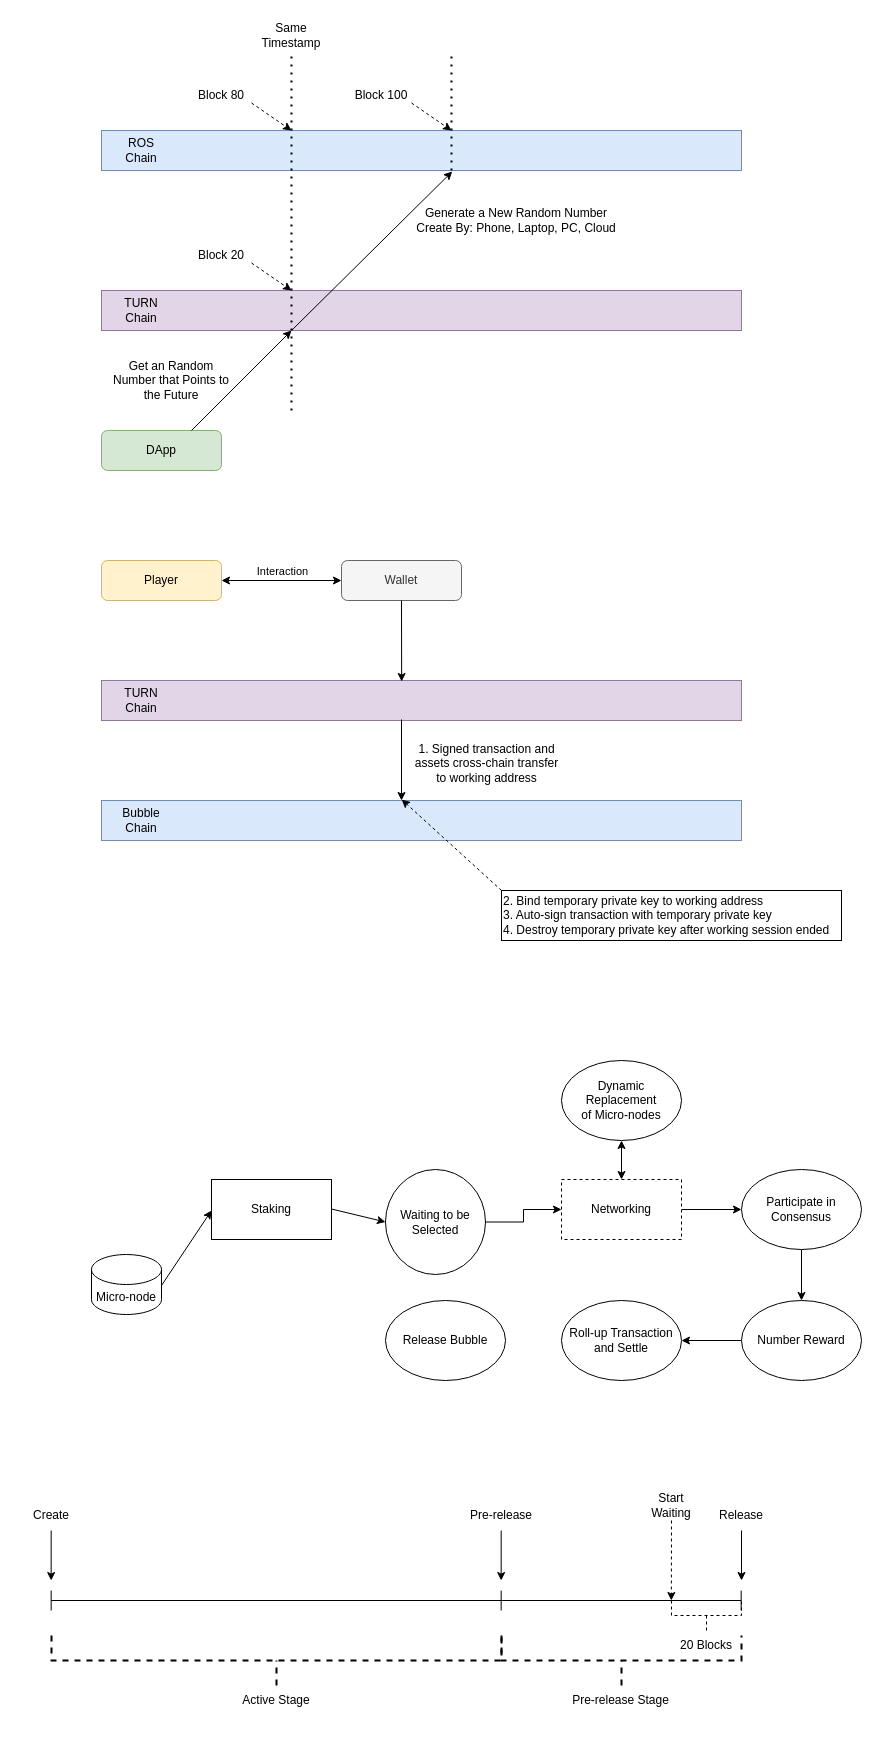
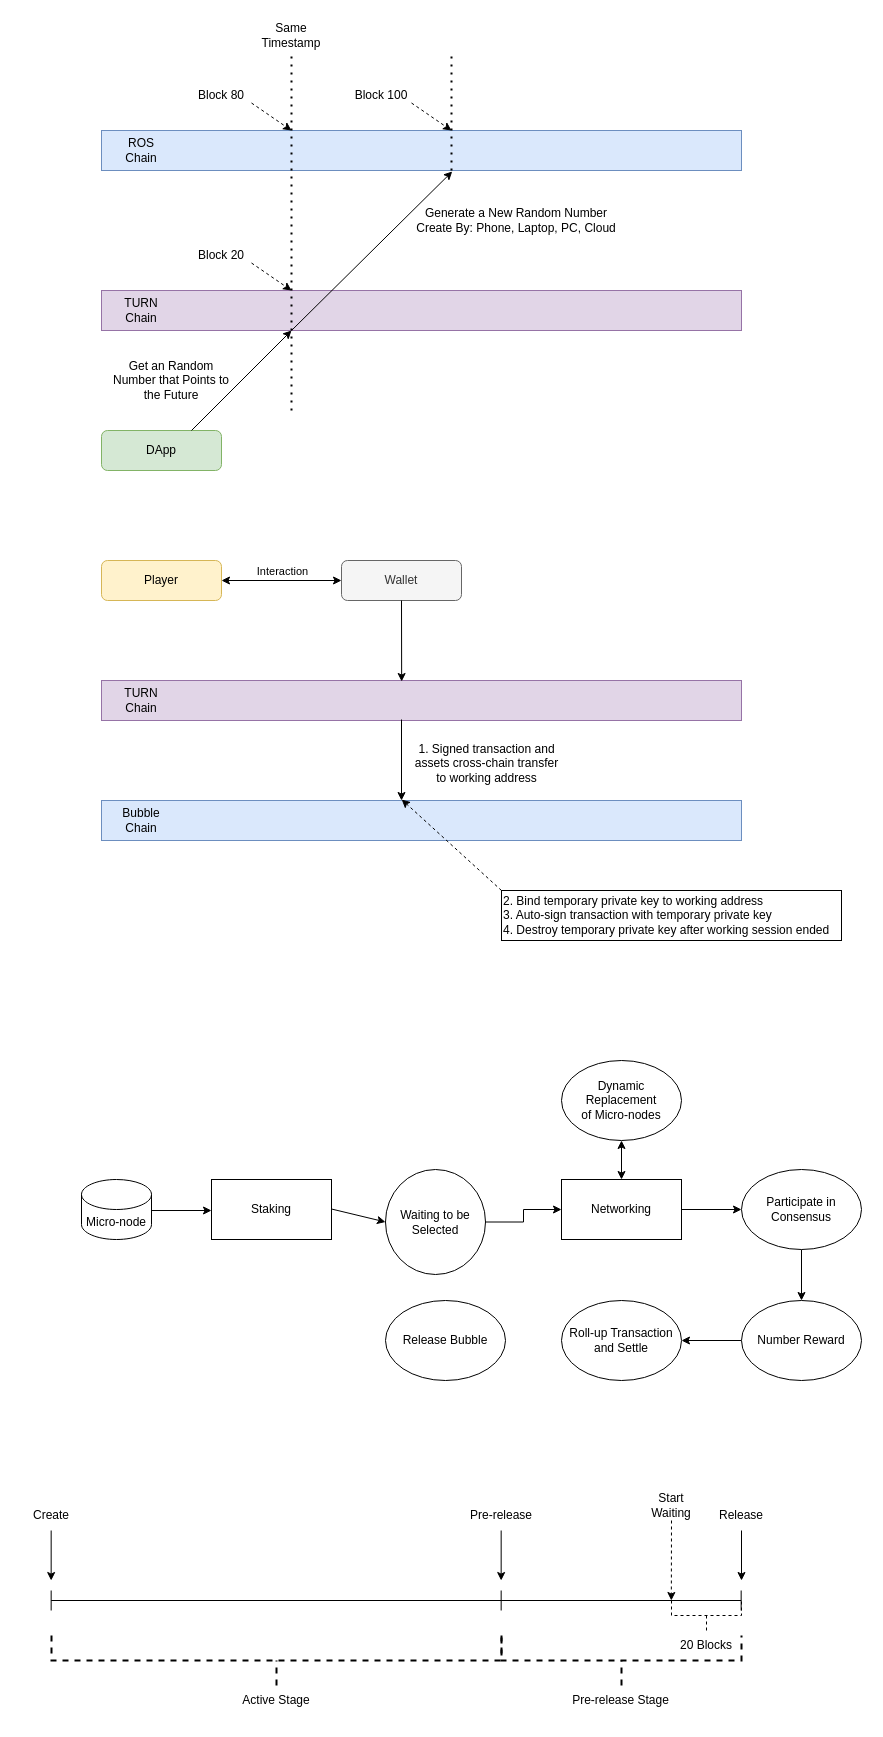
(622, 1210) -> (622, 1210)
(127, 1285) -> (117, 1210)
